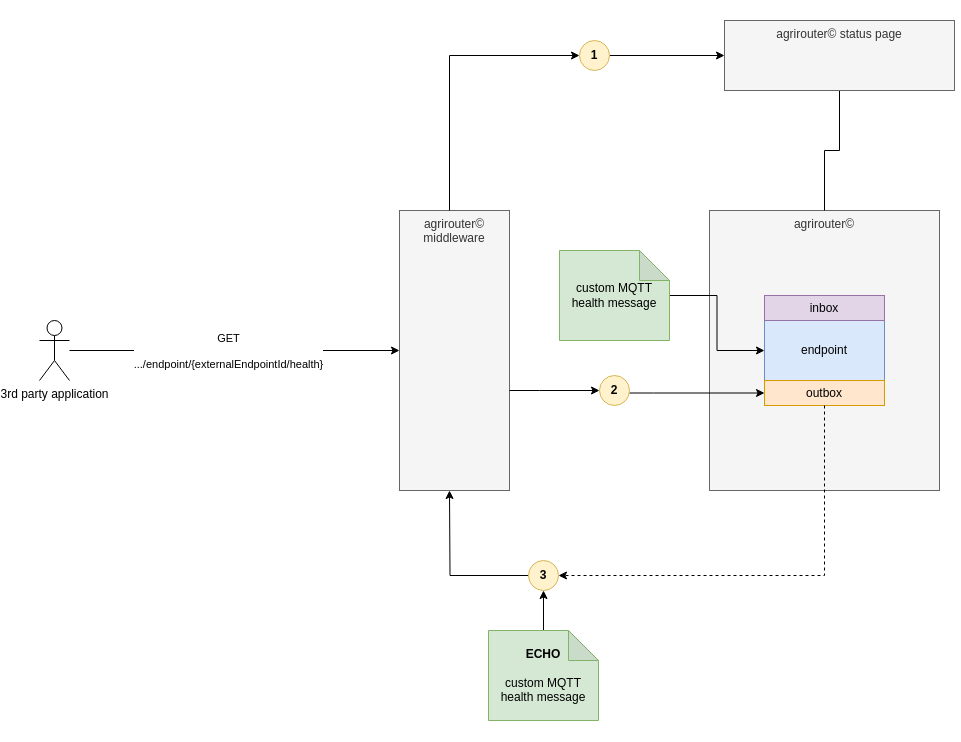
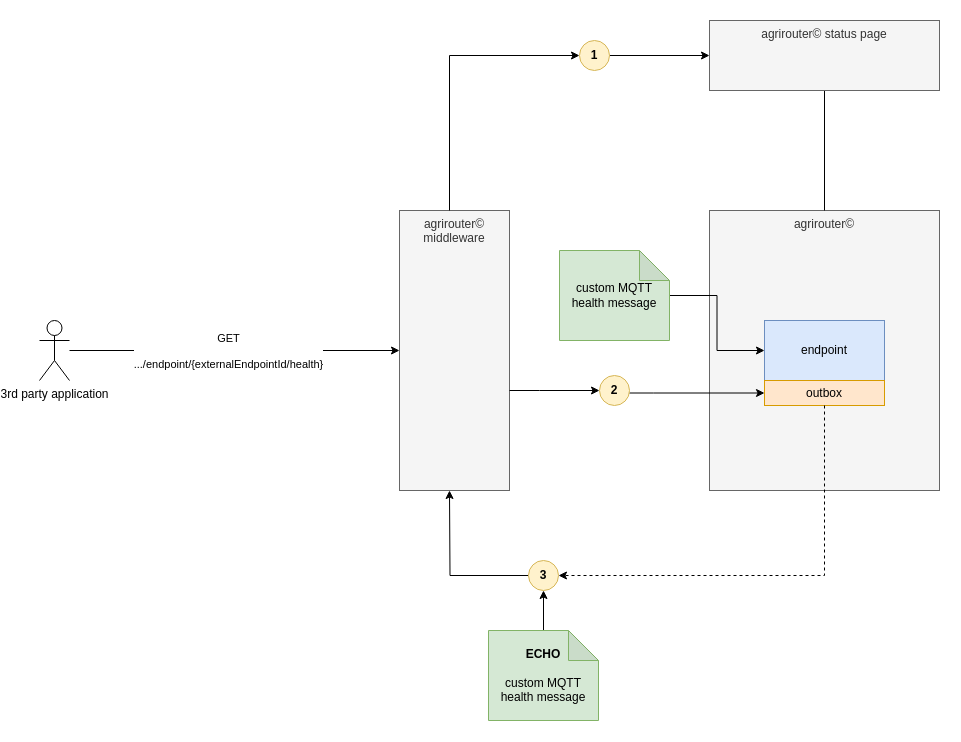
(840, 56) -> (825, 56)
(825, 308) -> none
